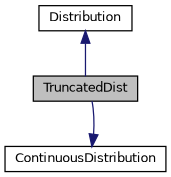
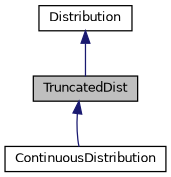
(94, 118) -> (77, 130)
